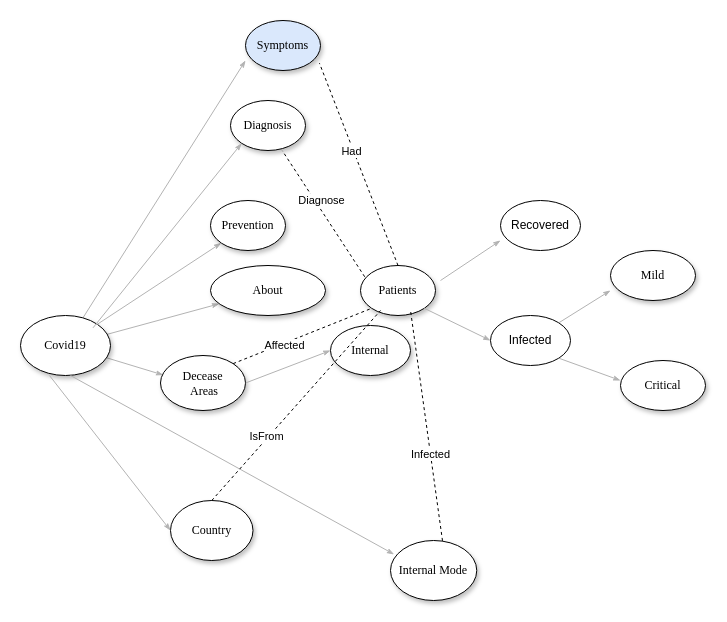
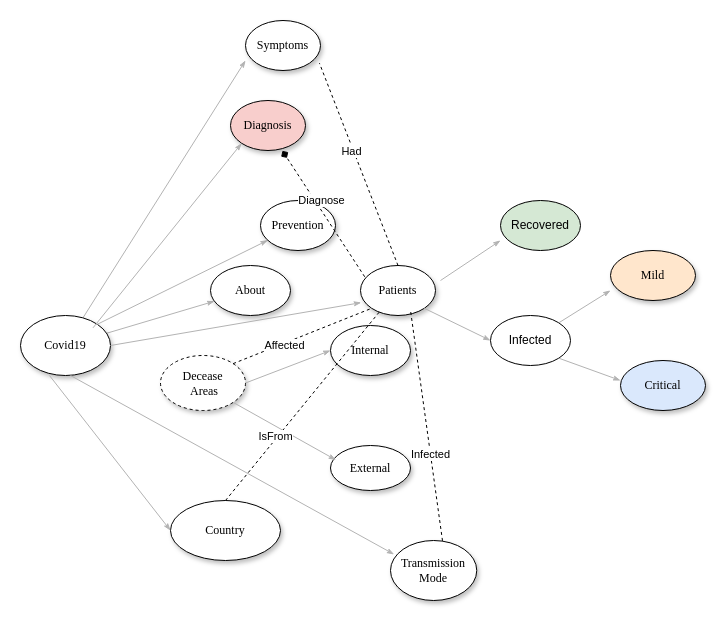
(283, 46) -> (283, 46)
(268, 126) -> (268, 126)
(285, 155) -> (287, 158)
(248, 226) -> (298, 226)
(541, 226) -> (541, 226)
(653, 276) -> (653, 276)
(268, 291) -> (251, 291)
none -> (289, 315)
(132, 365) -> none
(203, 383) -> (203, 383)
(663, 386) -> (663, 386)
none -> (288, 433)
none -> (371, 468)
(212, 531) -> (226, 531)
(434, 571) -> (434, 571)
